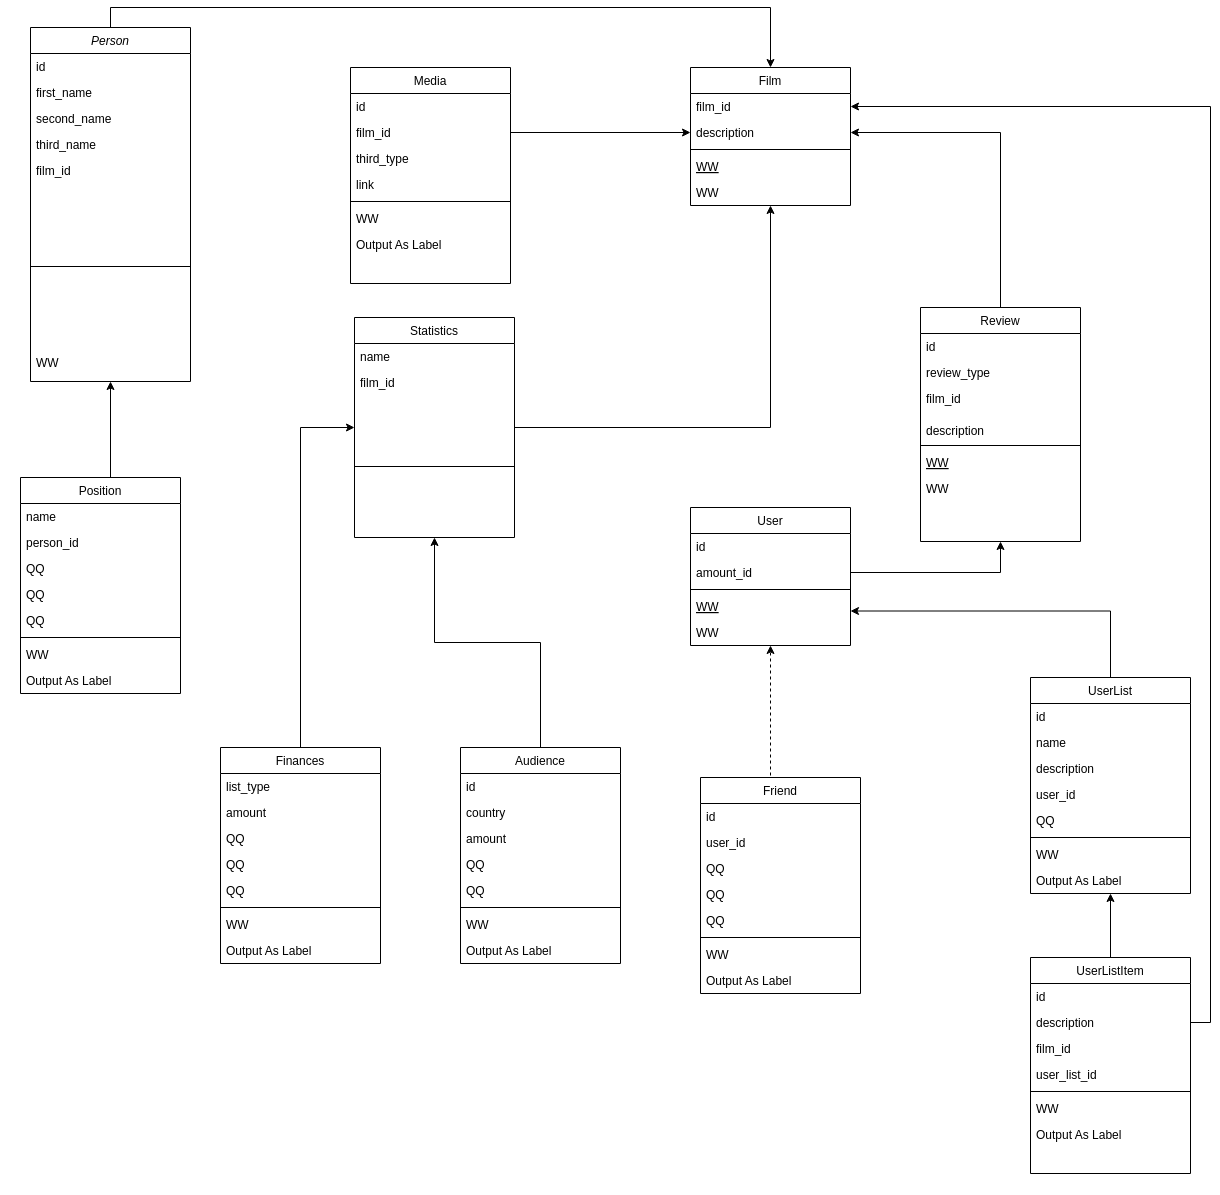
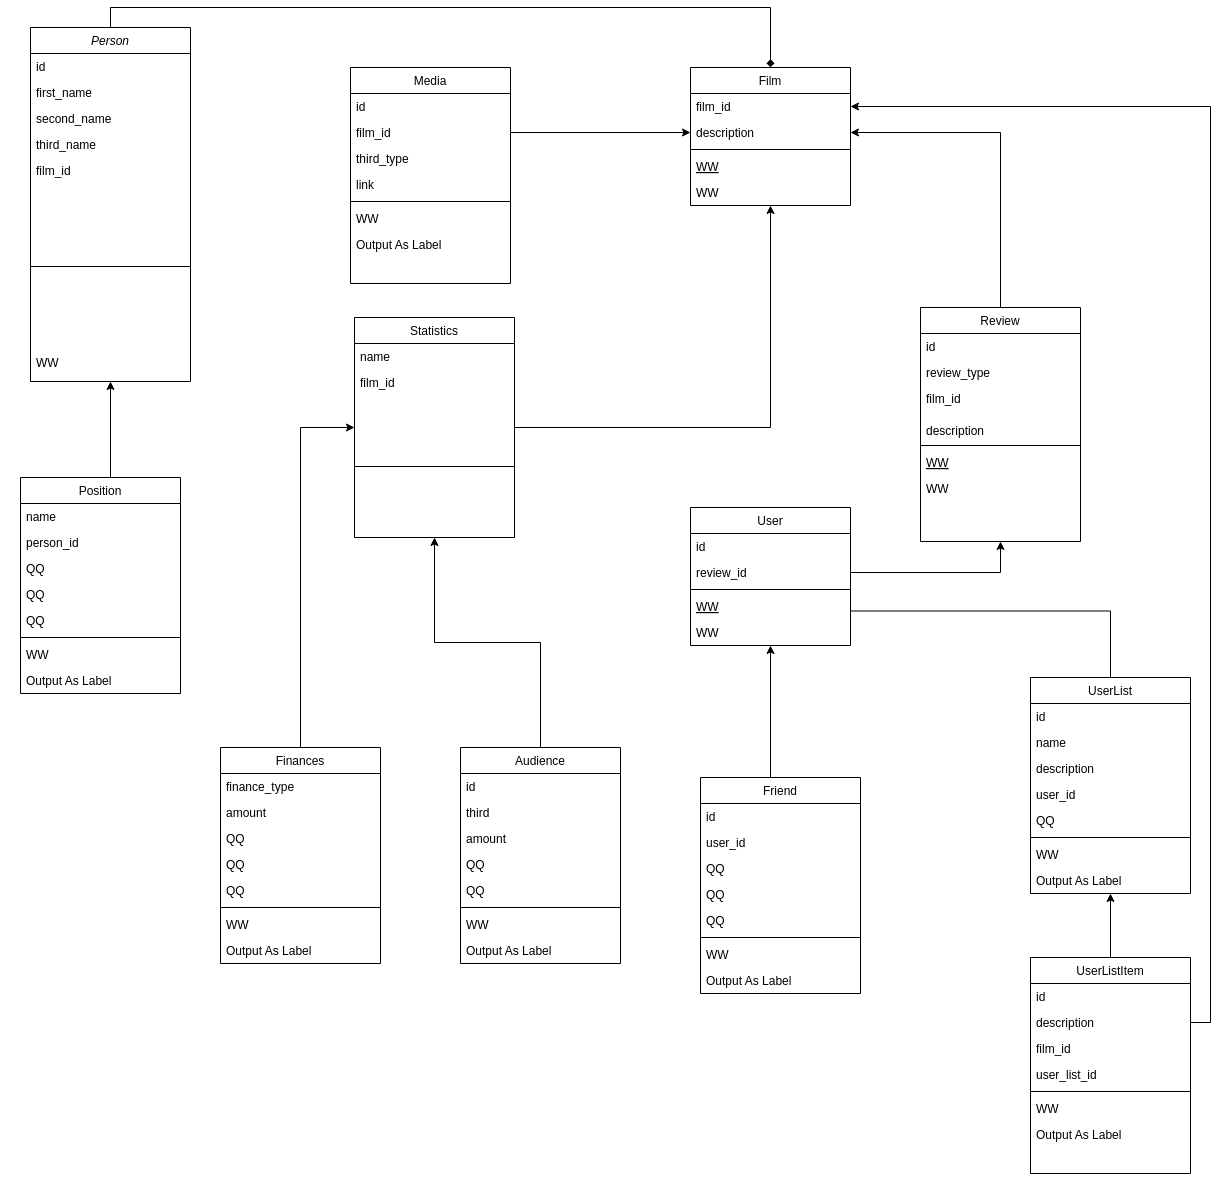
(771, 59) -> (771, 59)
(725, 573) -> (723, 573)
(859, 611) -> (857, 611)
(771, 716) -> (771, 716)
(253, 787) -> (265, 787)
(490, 813) -> (481, 813)
